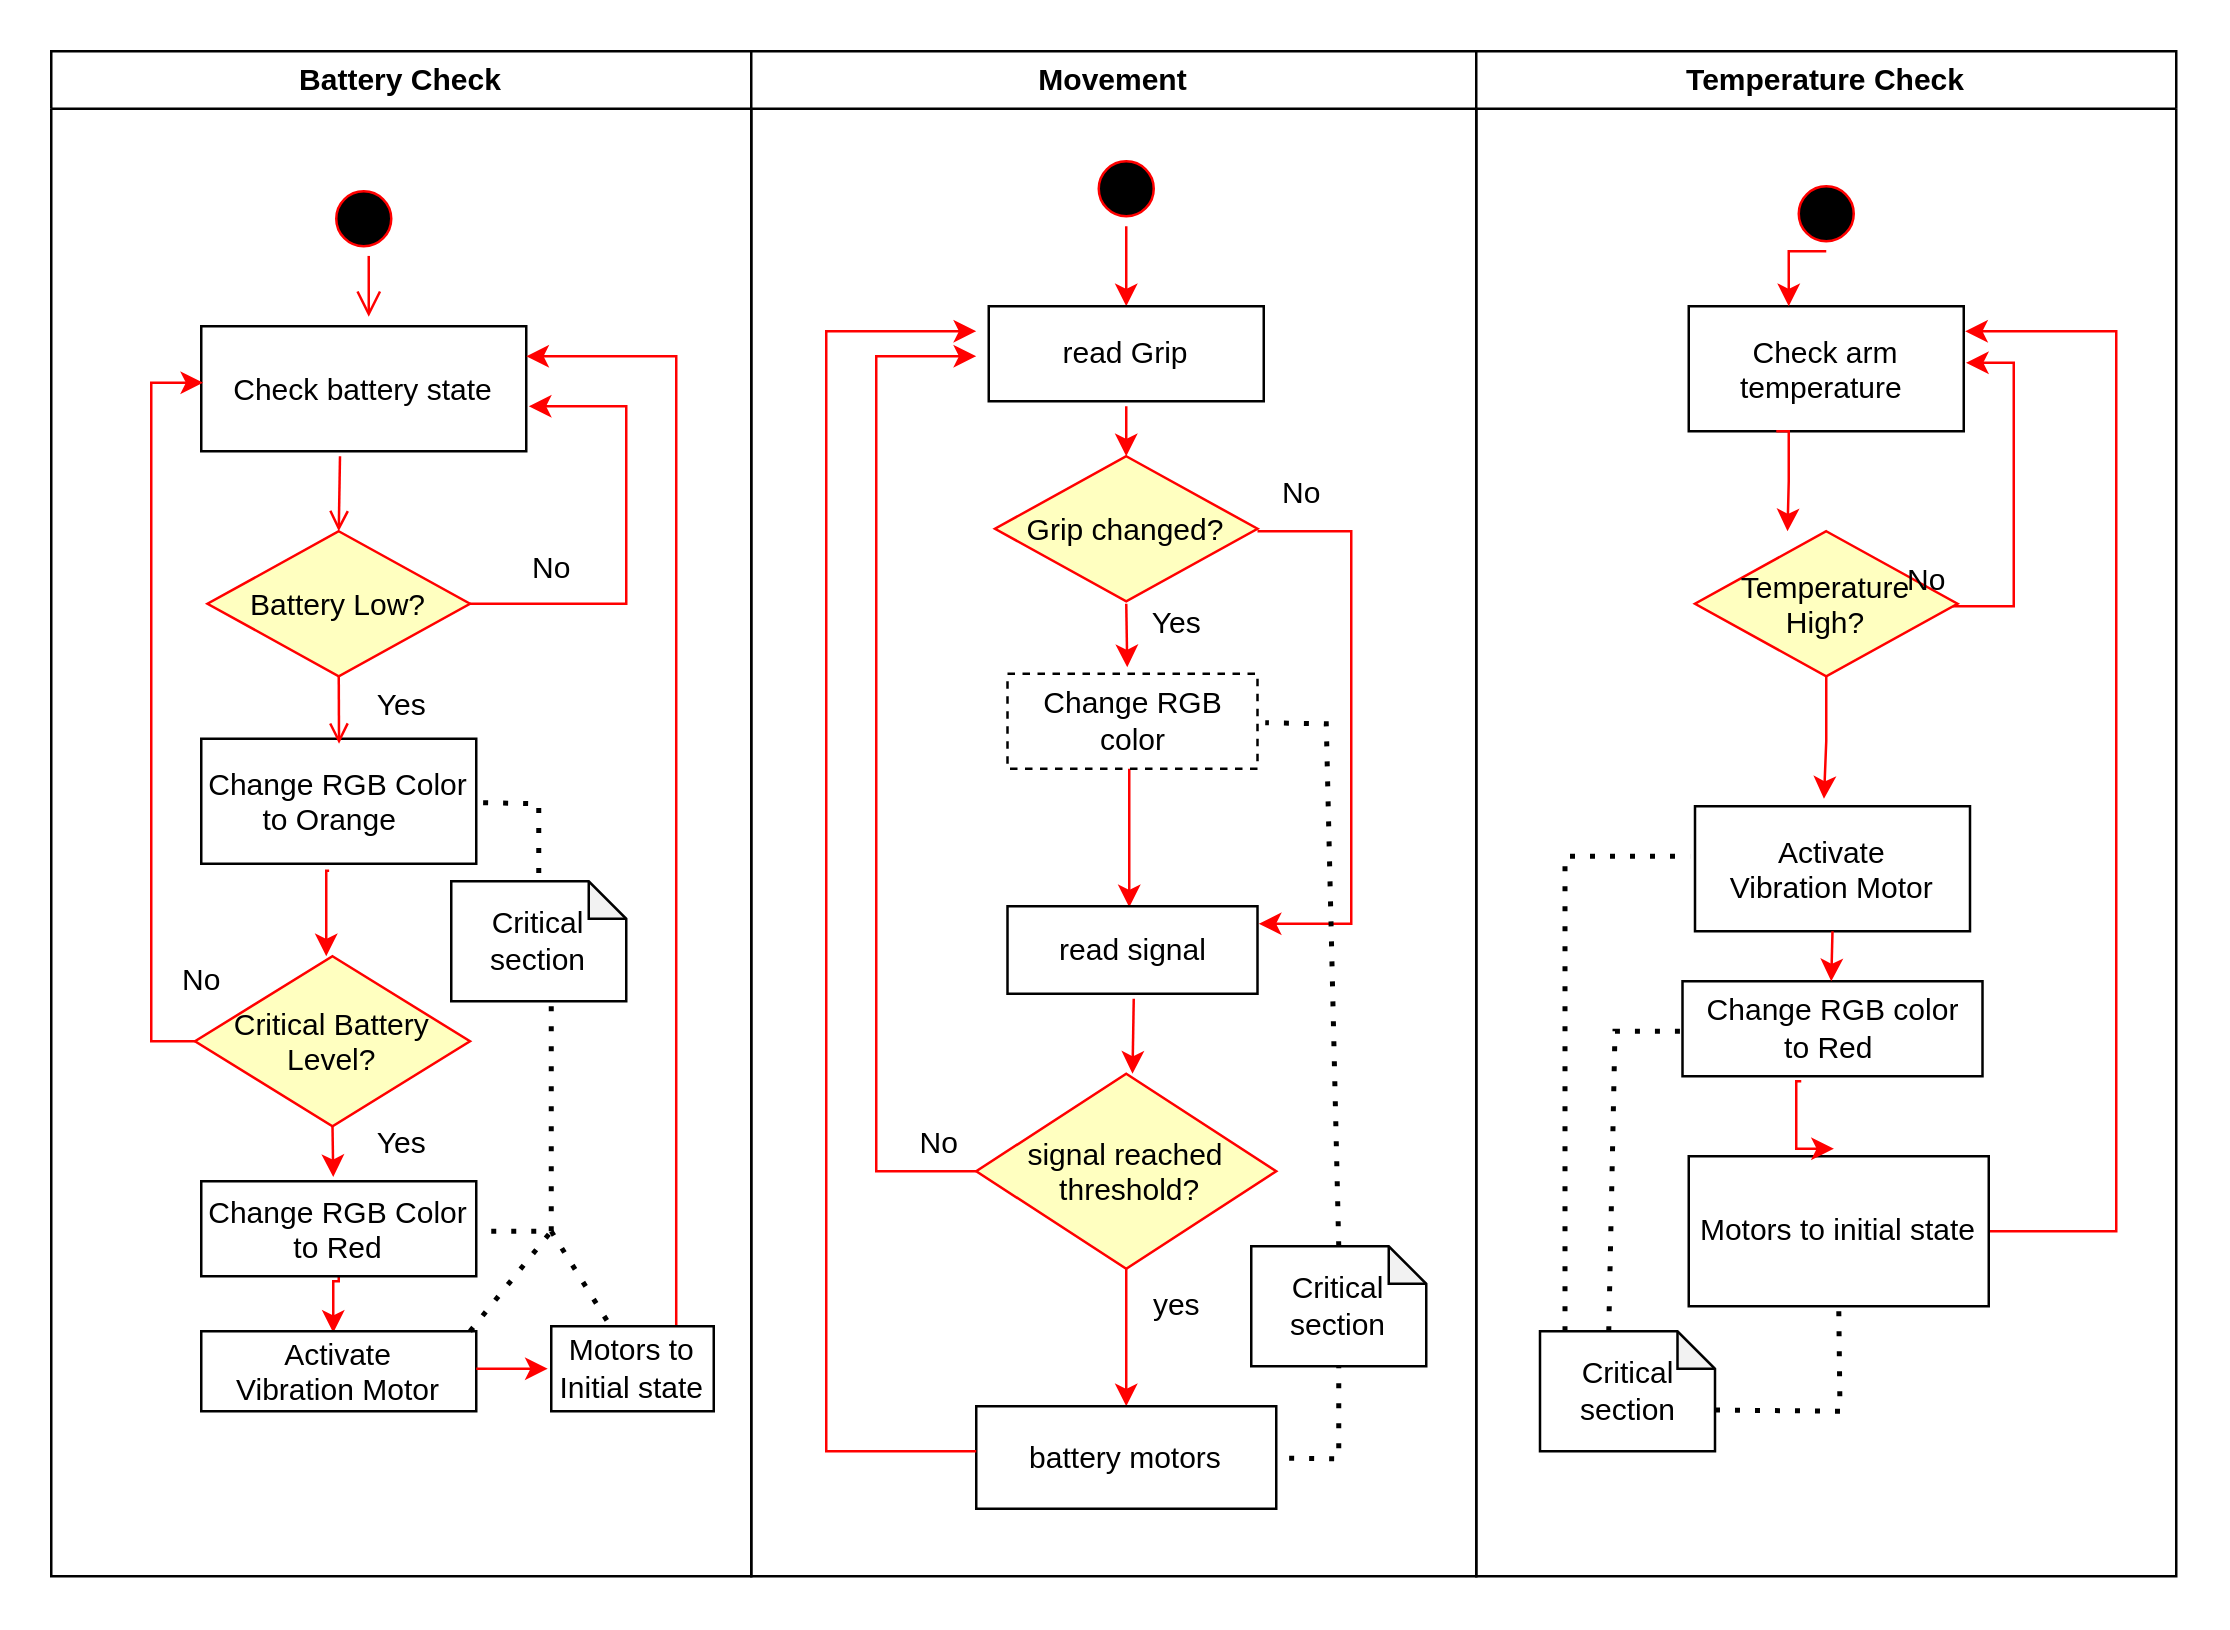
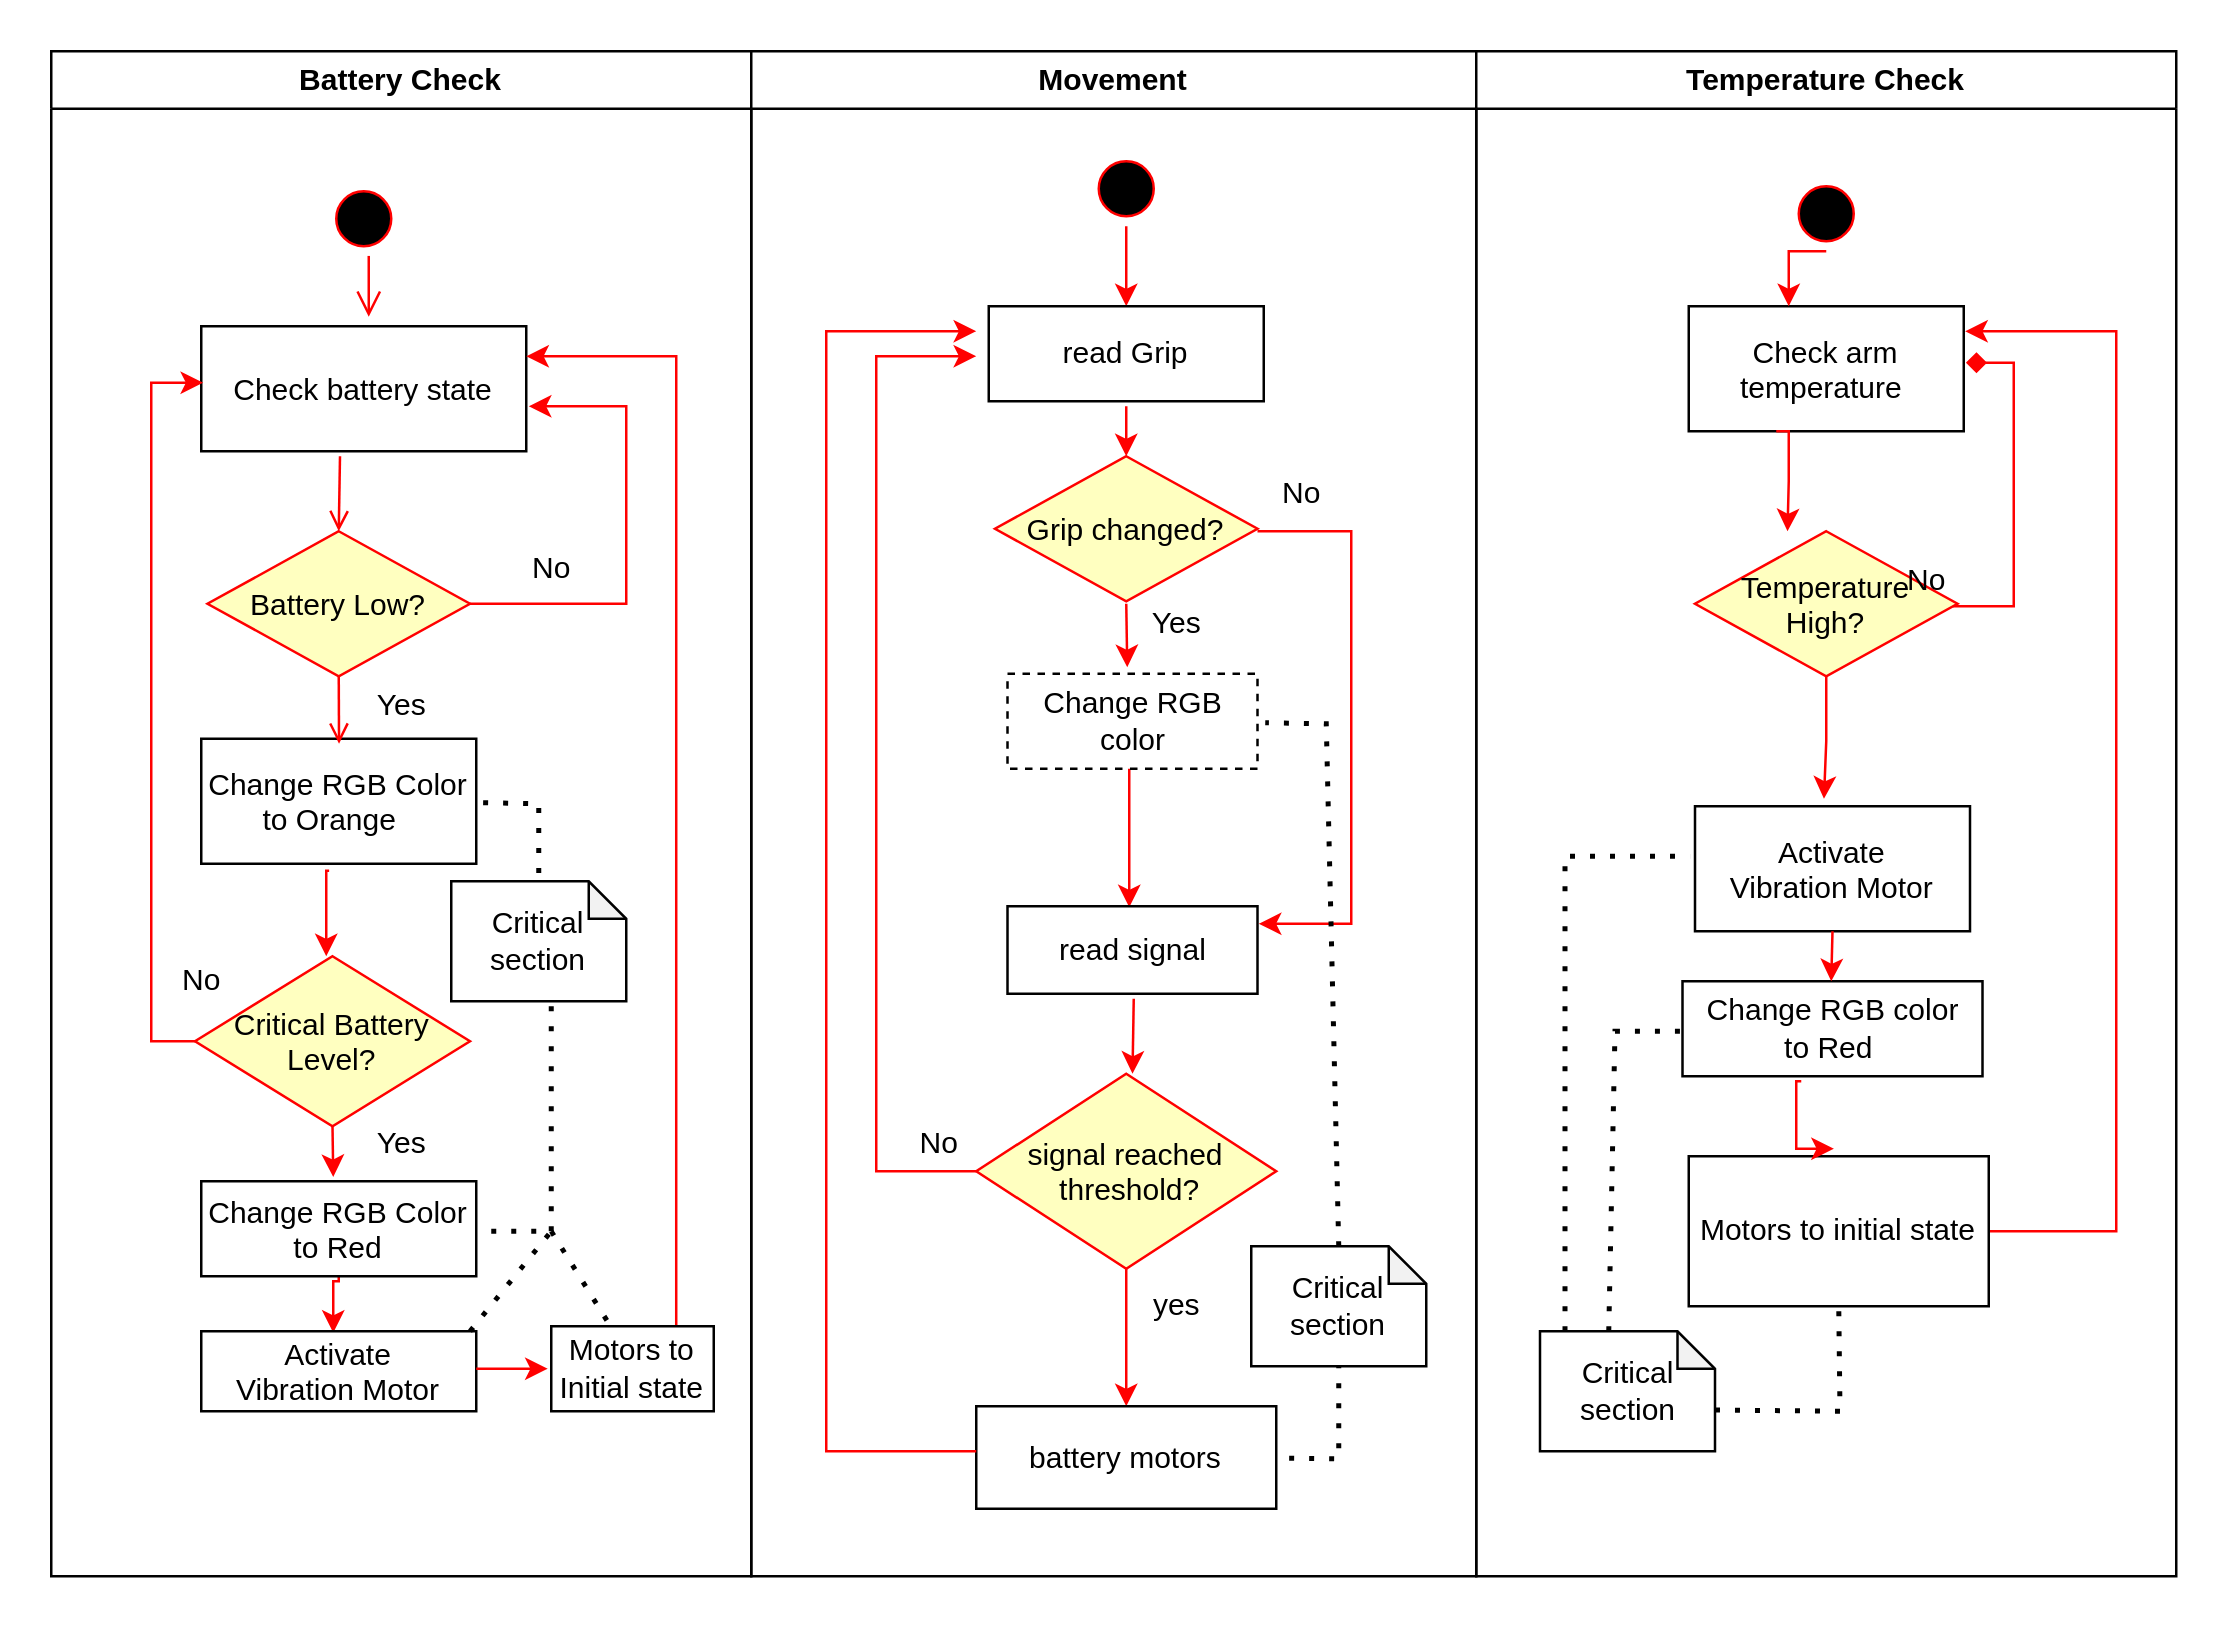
(1984, 363) -> (1986, 363)
